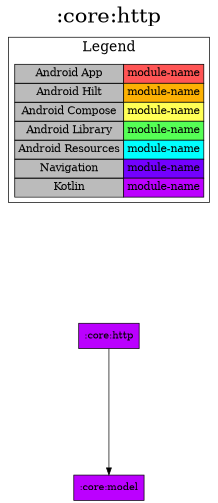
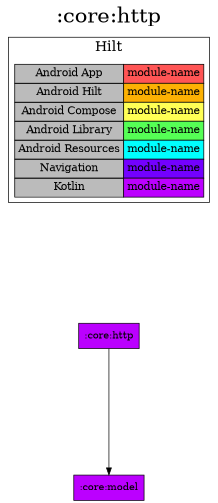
(109, 48) -> (109, 48)
